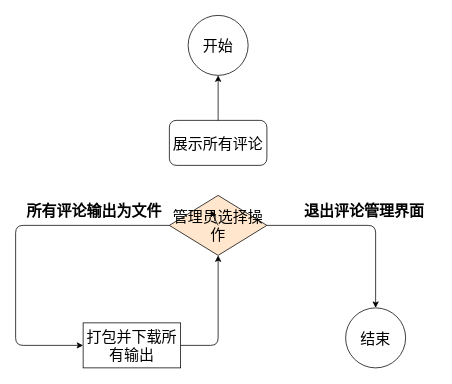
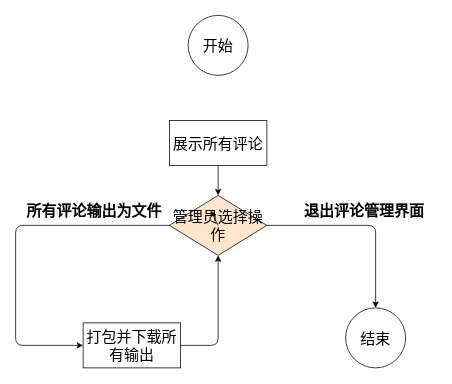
(218, 119) -> (218, 189)
(218, 143) -> (218, 143)
